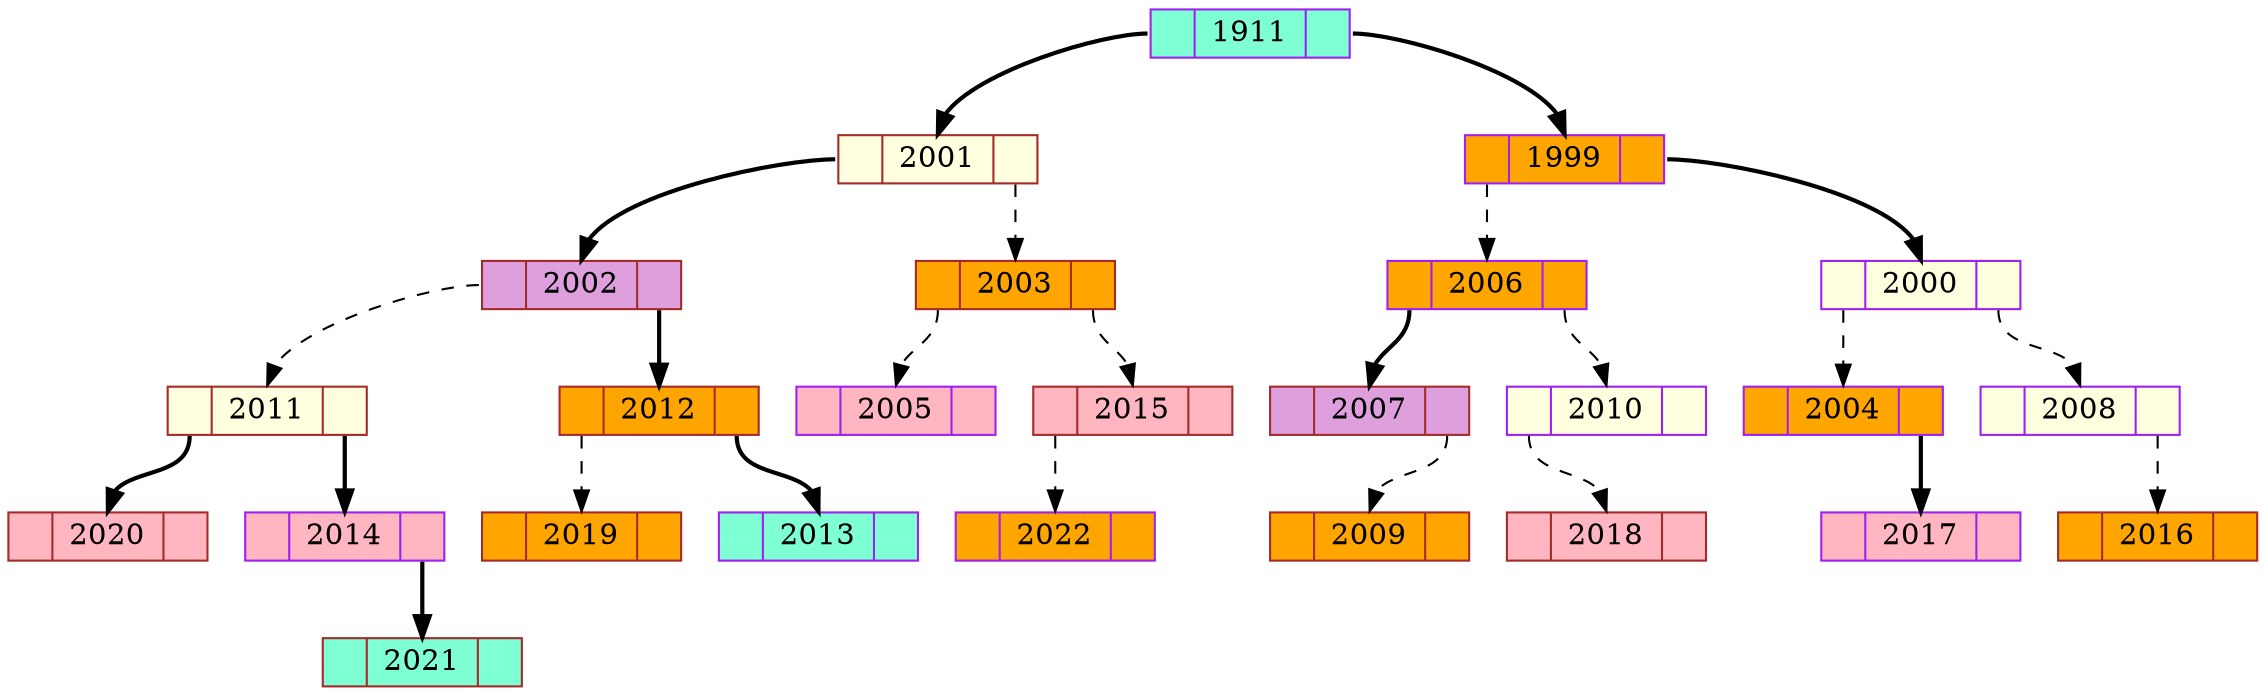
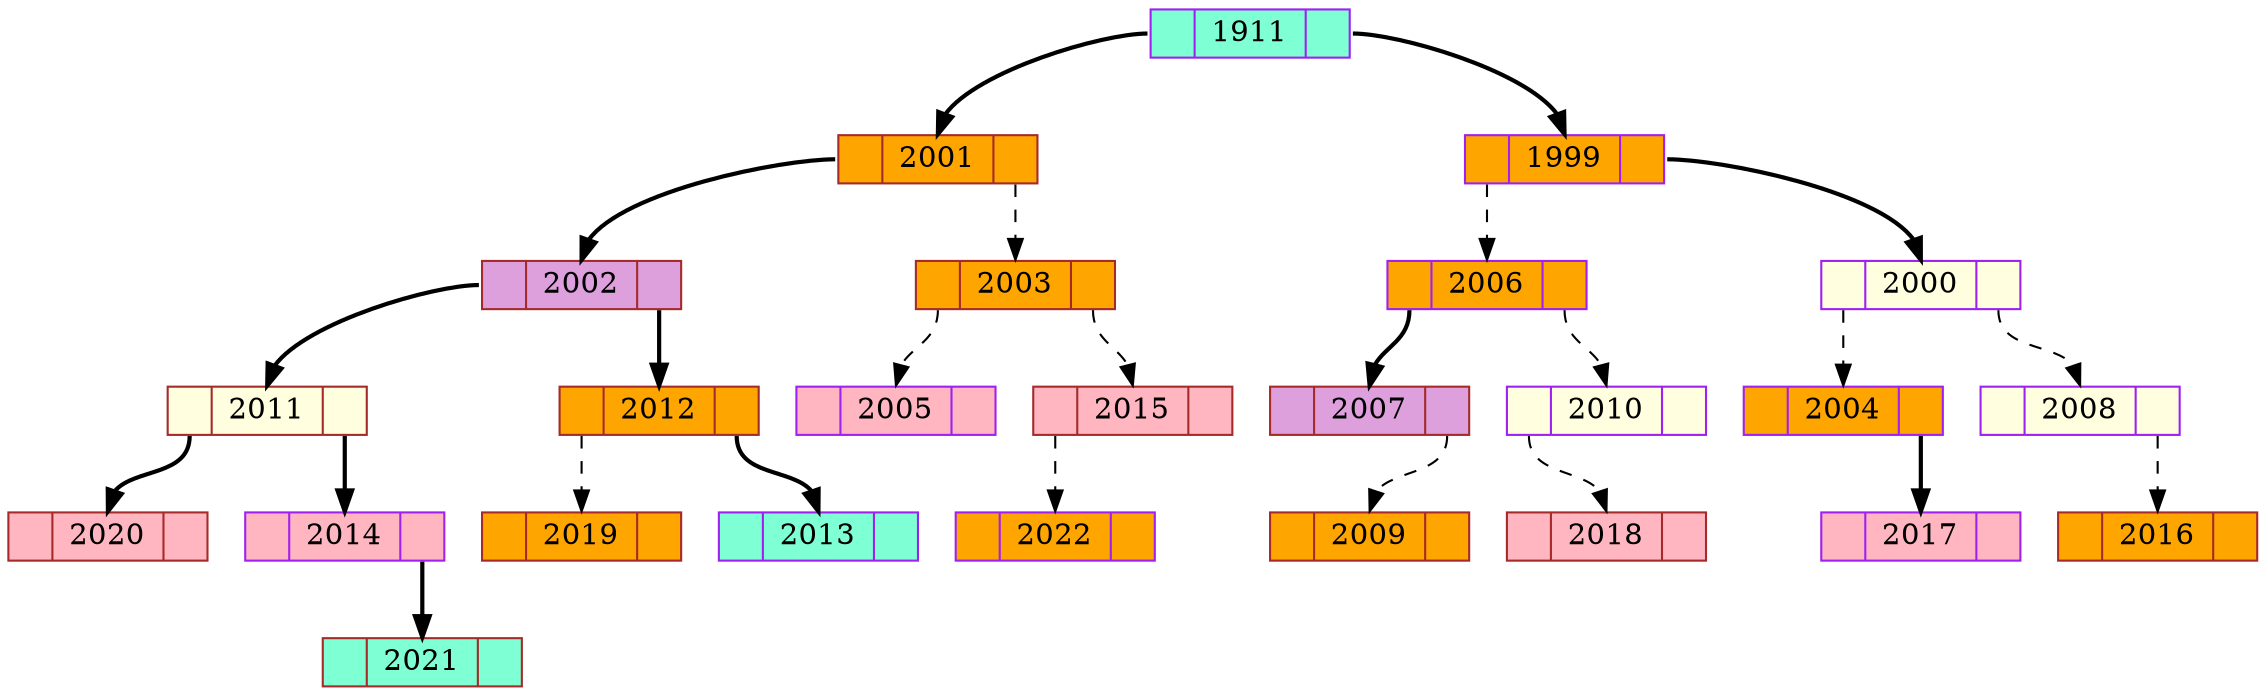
(938, 159) -> (938, 159)
(370, 310) -> (370, 310)
